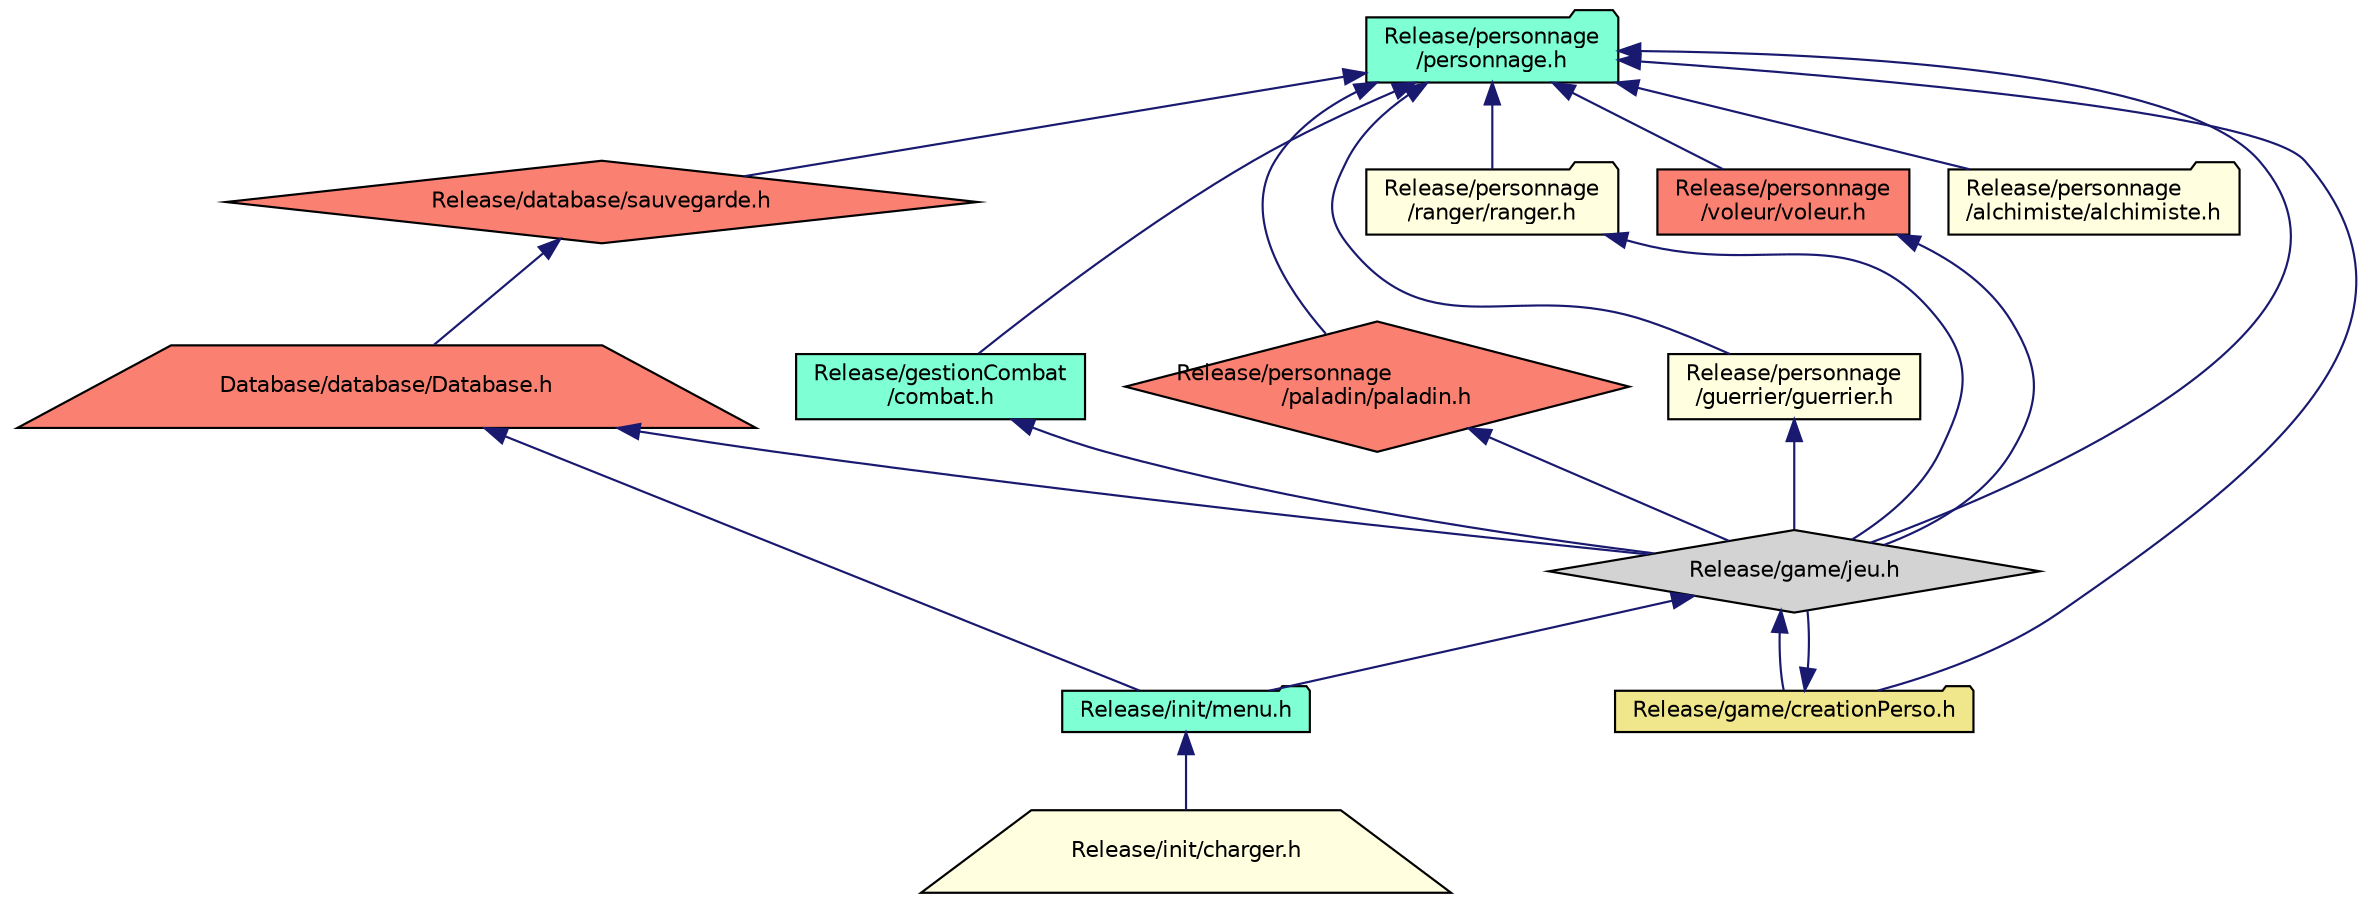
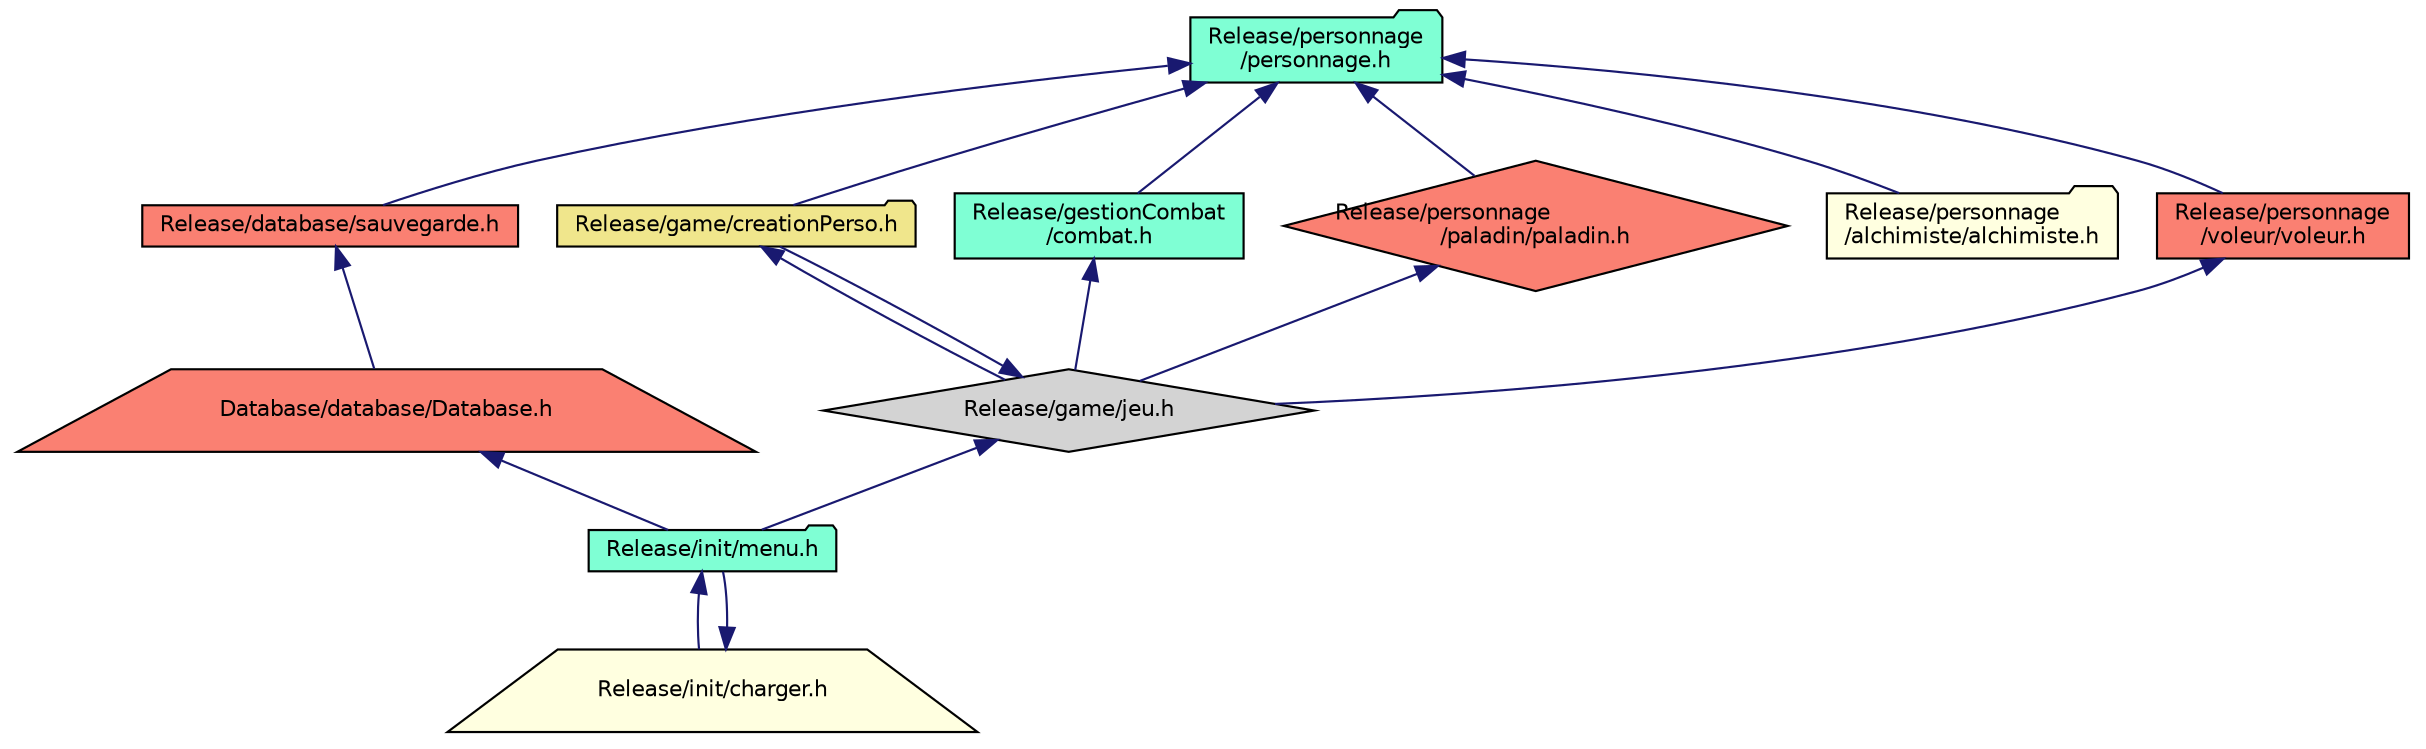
(2254, 157) -> none
(602, 202) -> (330, 226)
(1492, 202) -> none
(1794, 387) -> none
(1143, 499) -> none
none -> (726, 599)
